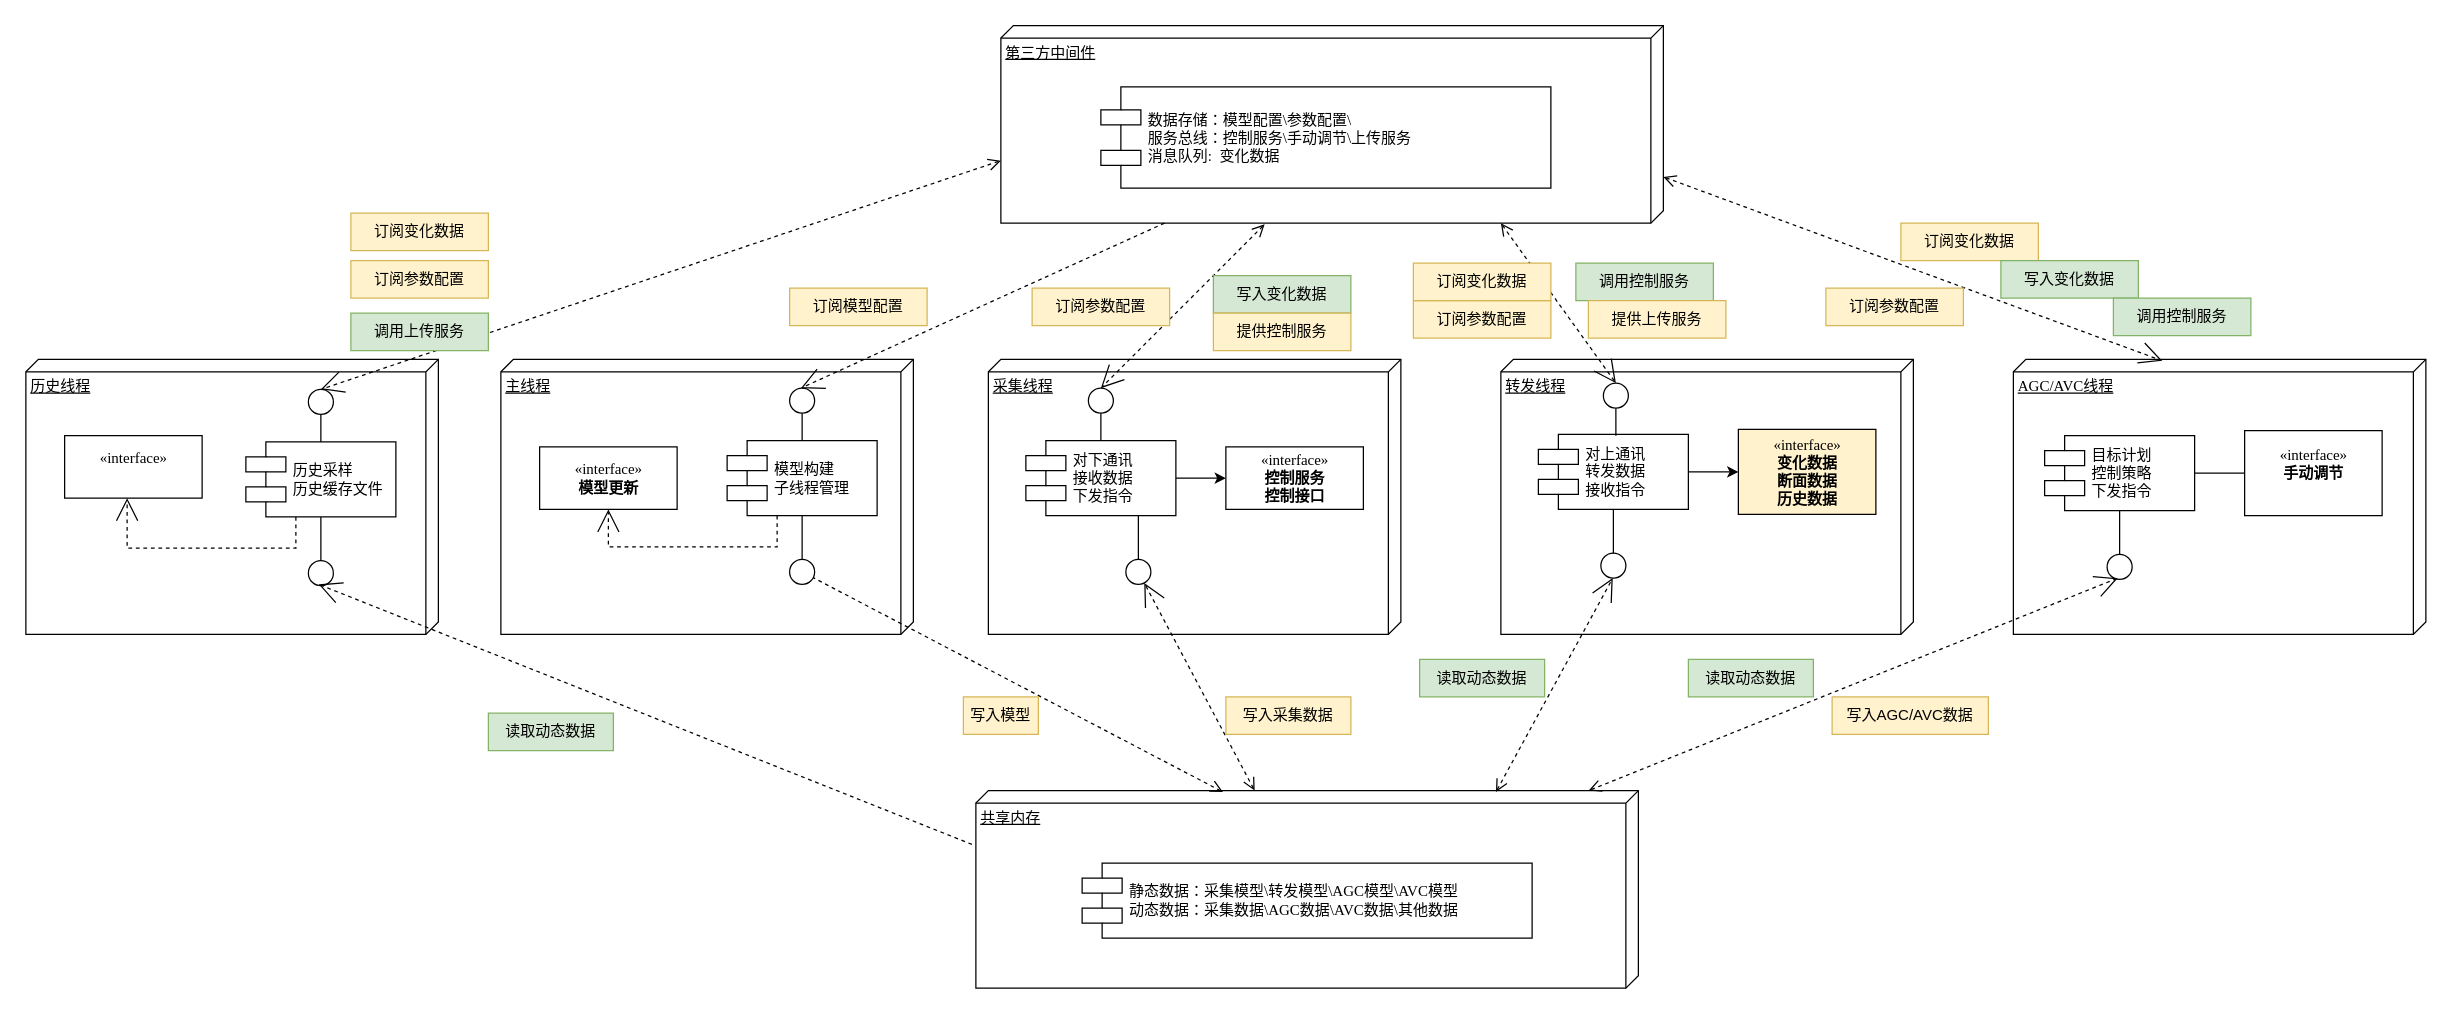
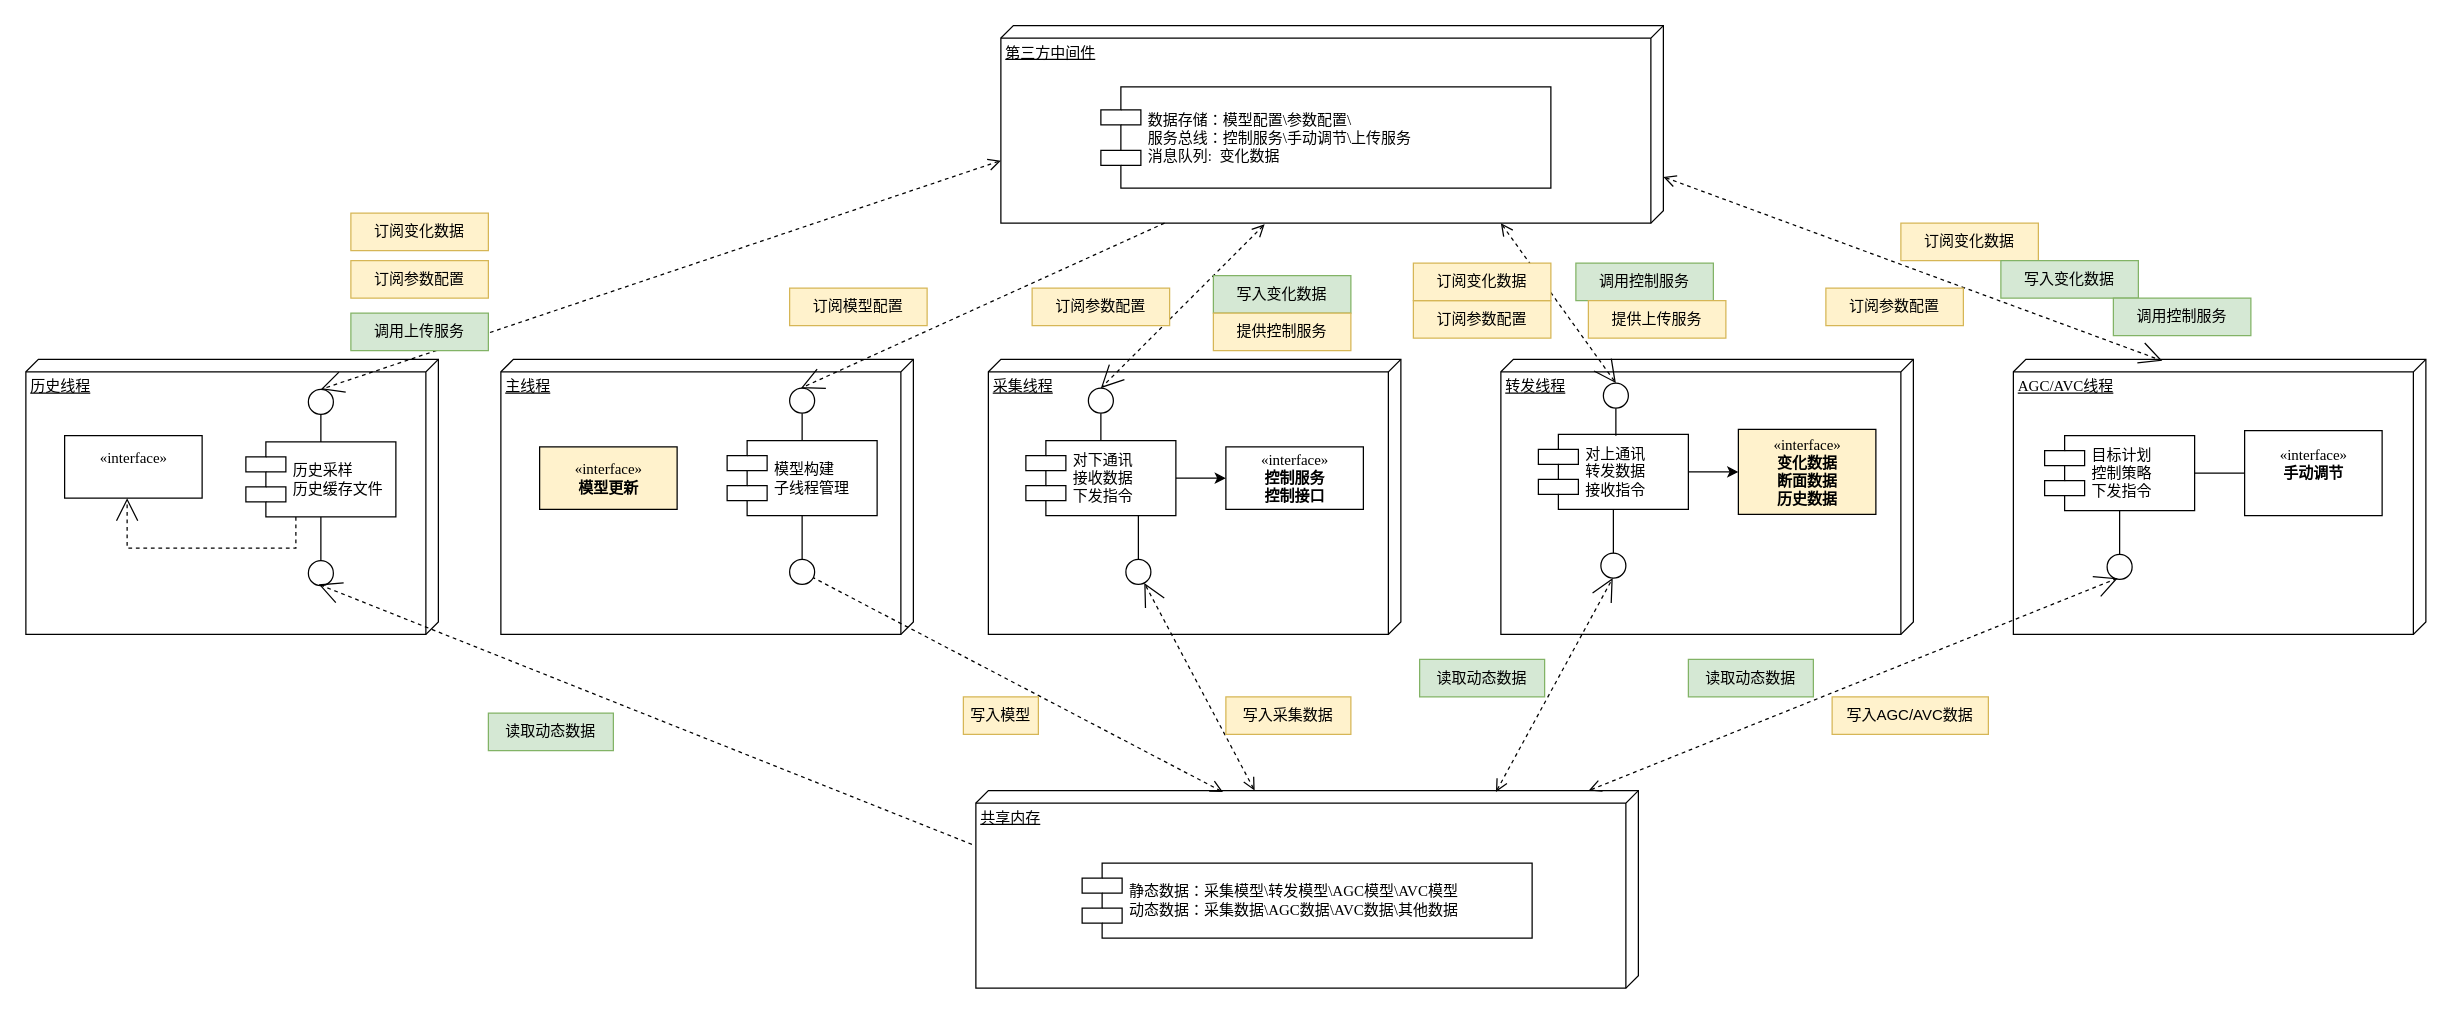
(608, 478) -> (608, 478)
(691, 547) -> none
